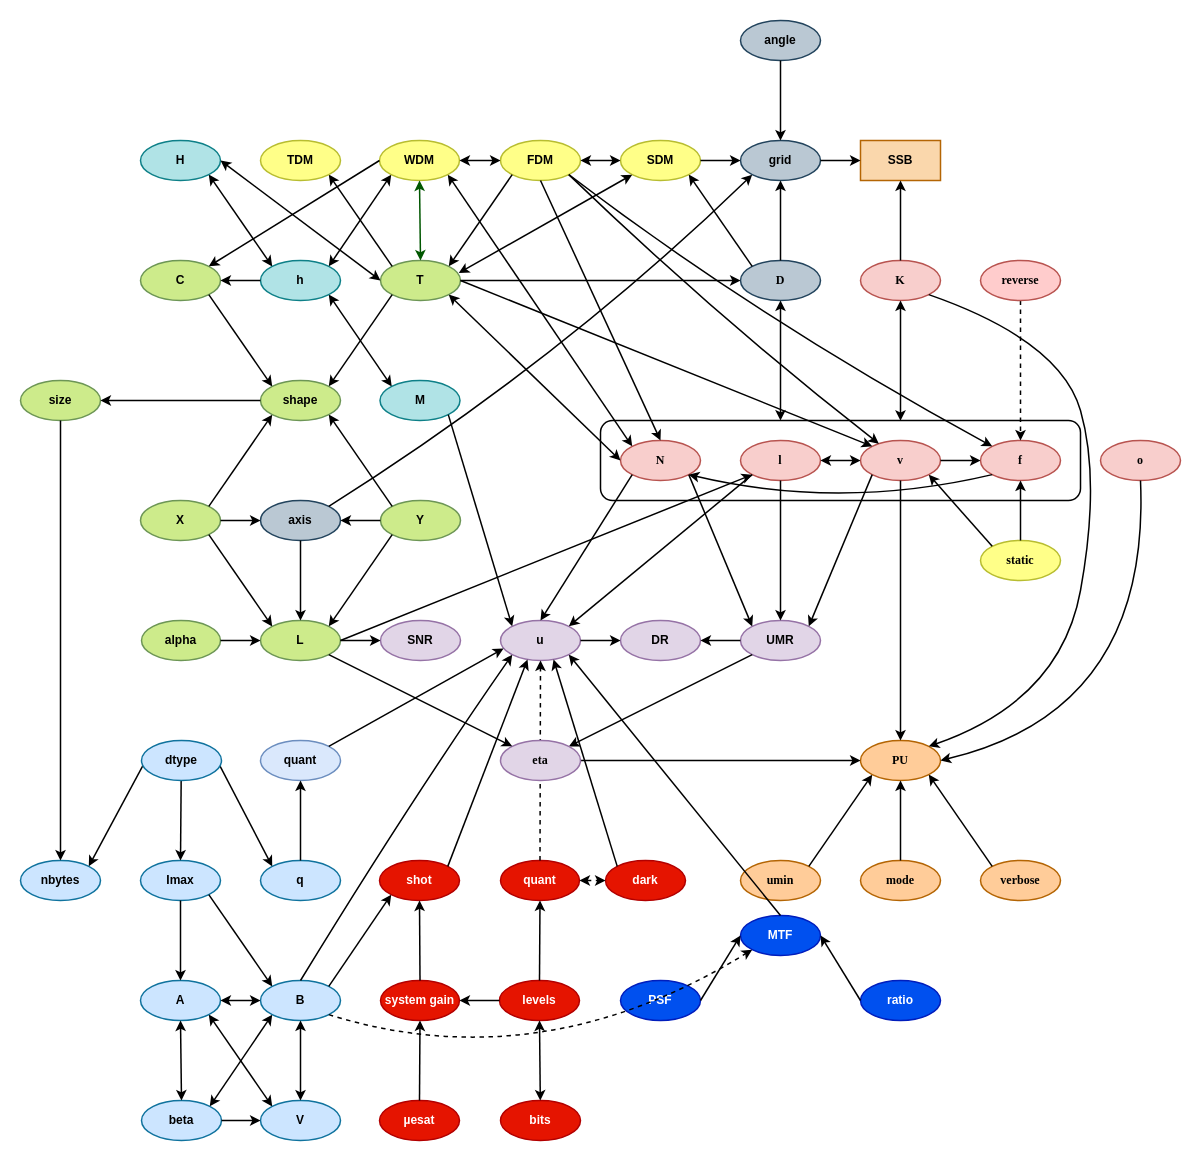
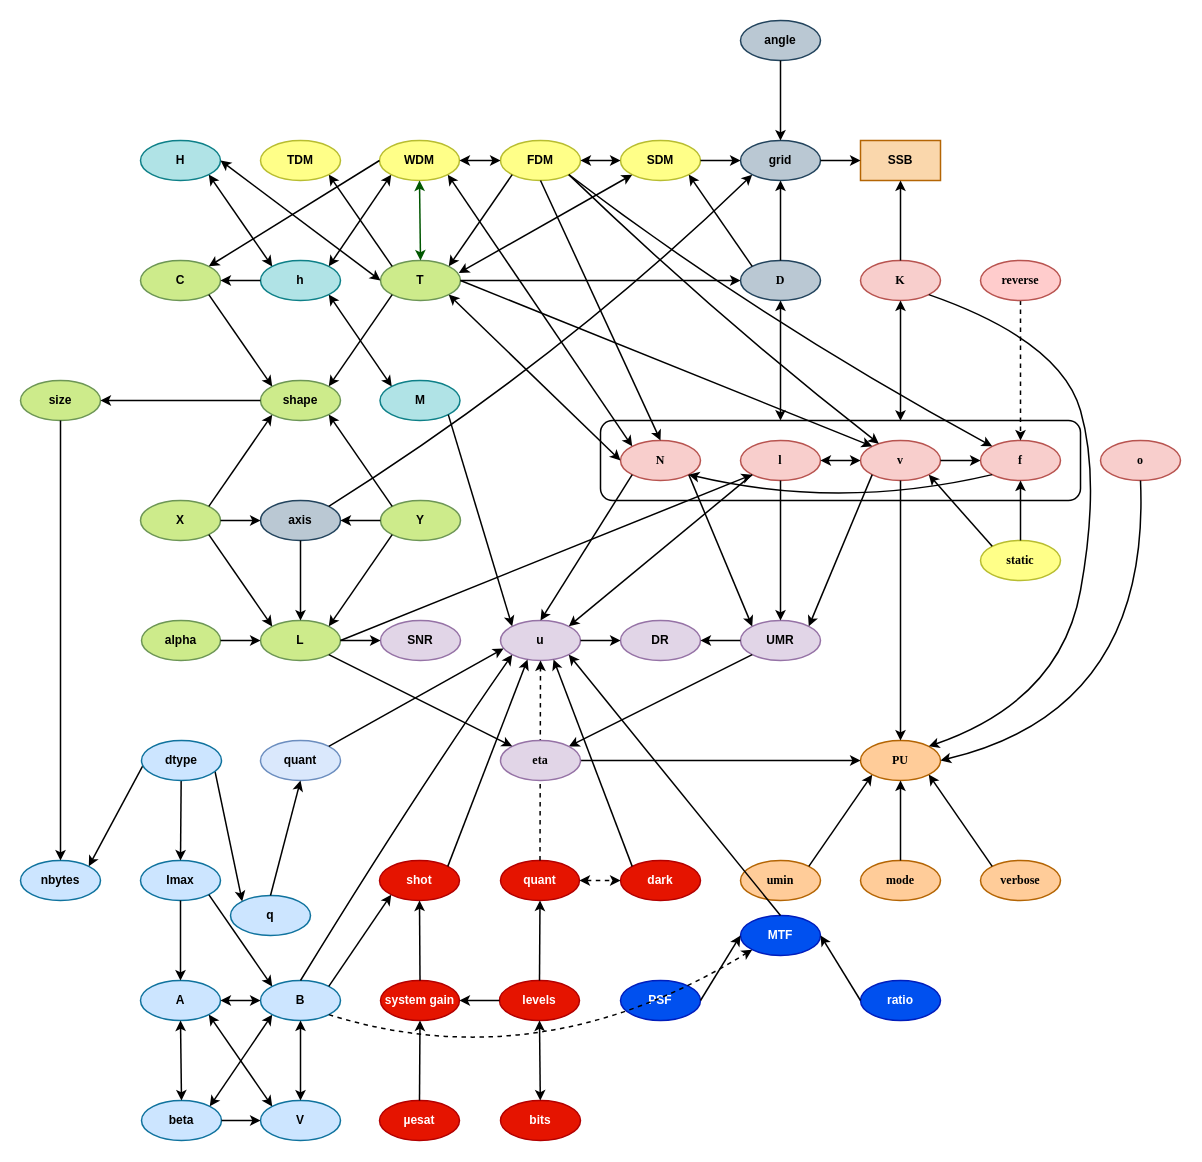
(301, 881) -> (271, 916)
(646, 881) -> (661, 881)
